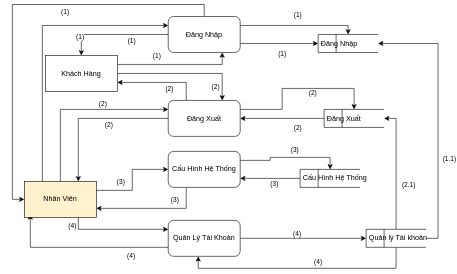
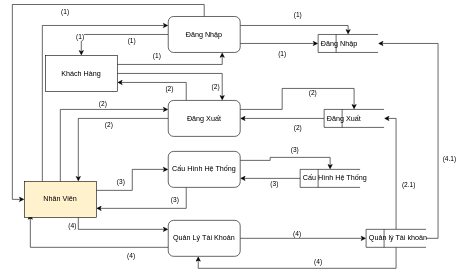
(450, 159) -> (450, 159)
